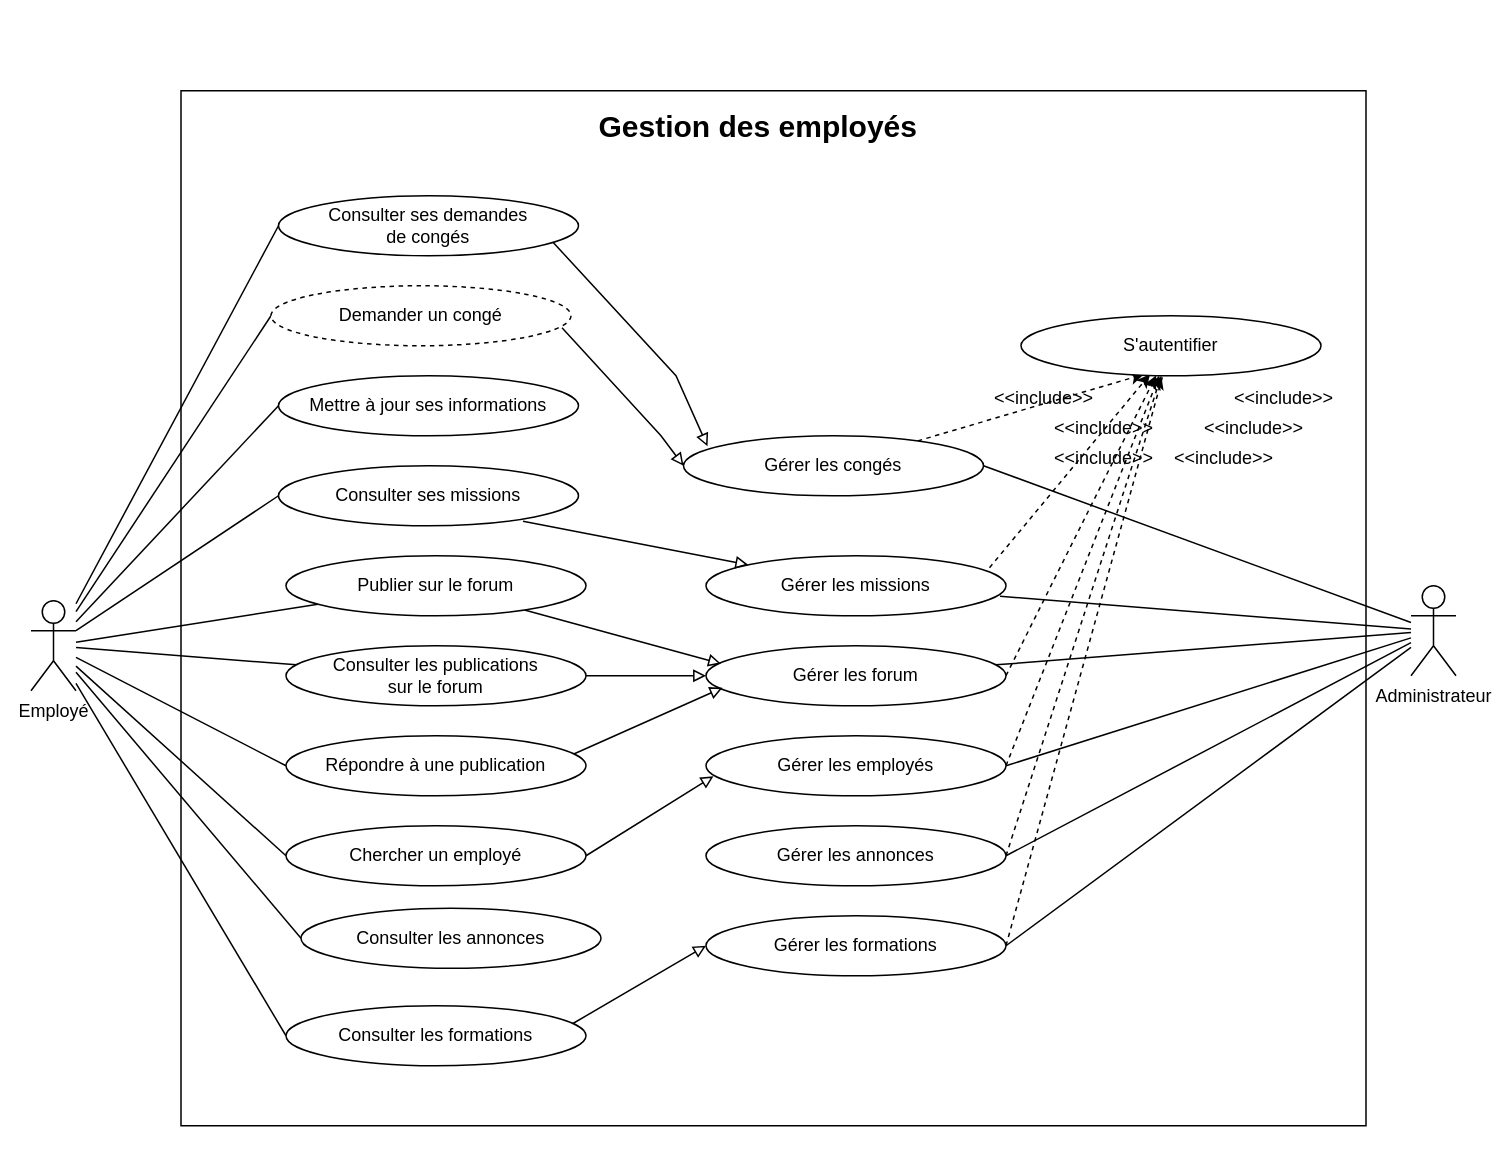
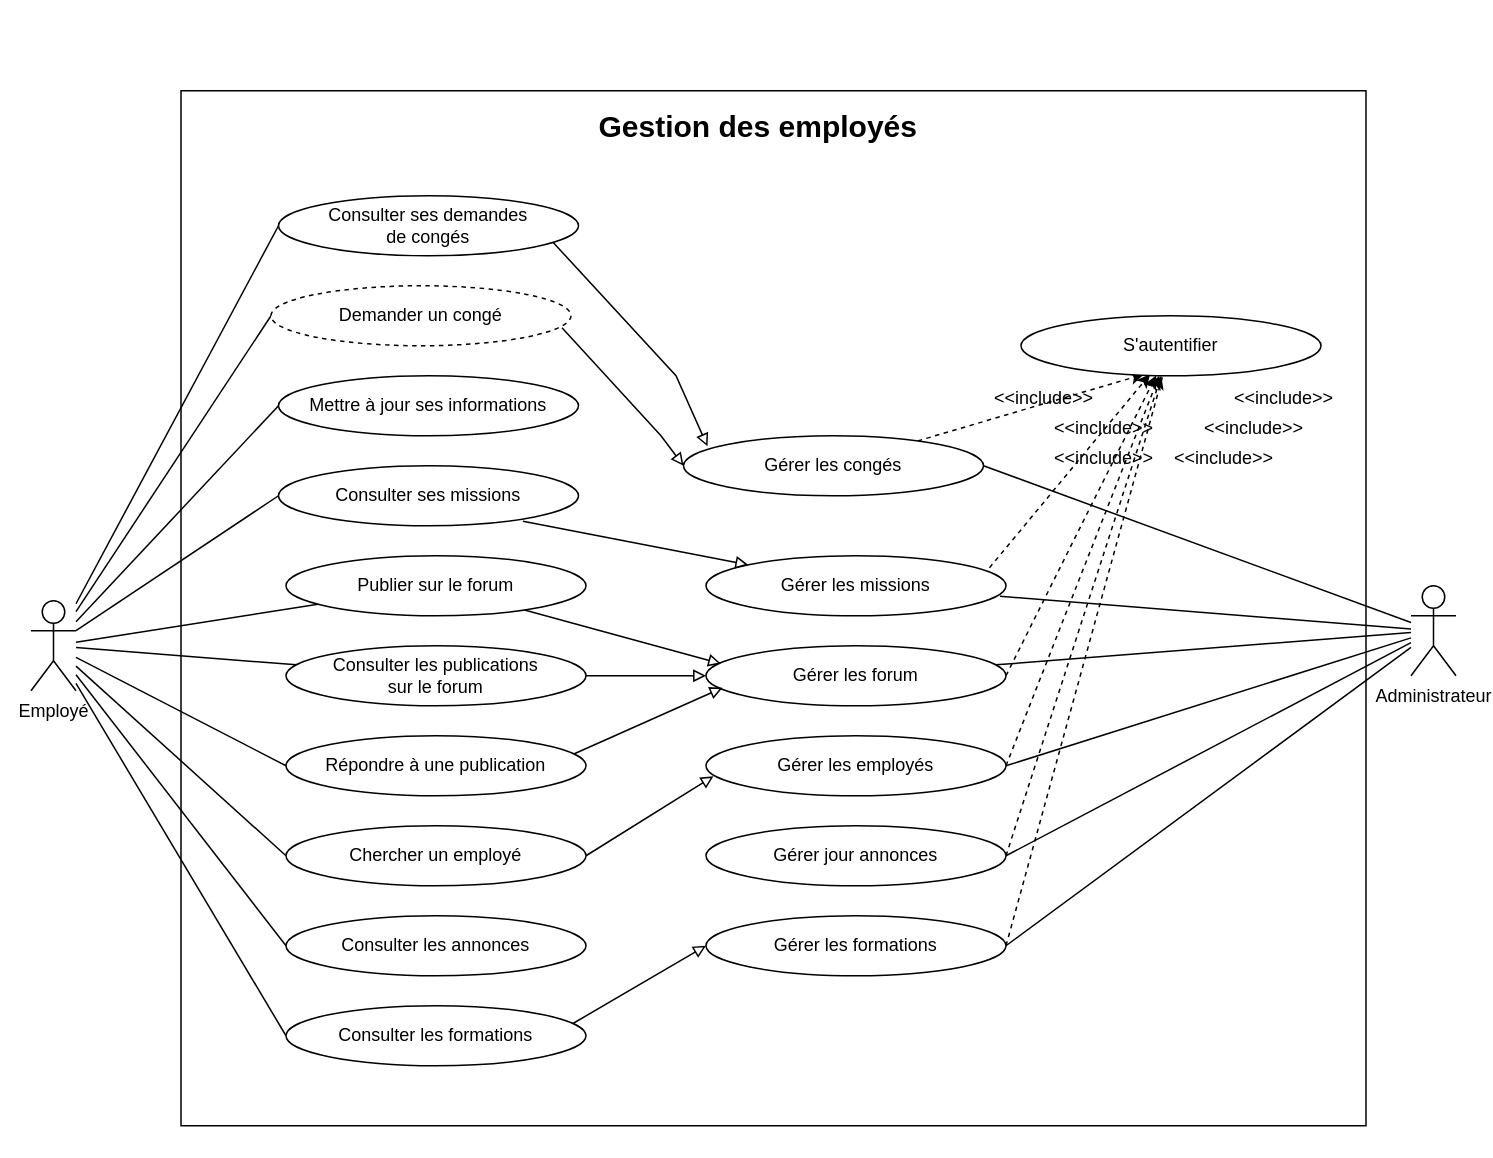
(856, 856) -> (856, 856)
(451, 938) -> (436, 946)
